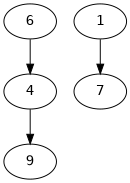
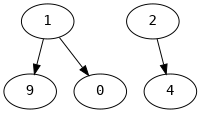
(30, 21) -> (153, 21)
(100, 92) -> (100, 92)
(30, 122) -> (40, 52)
